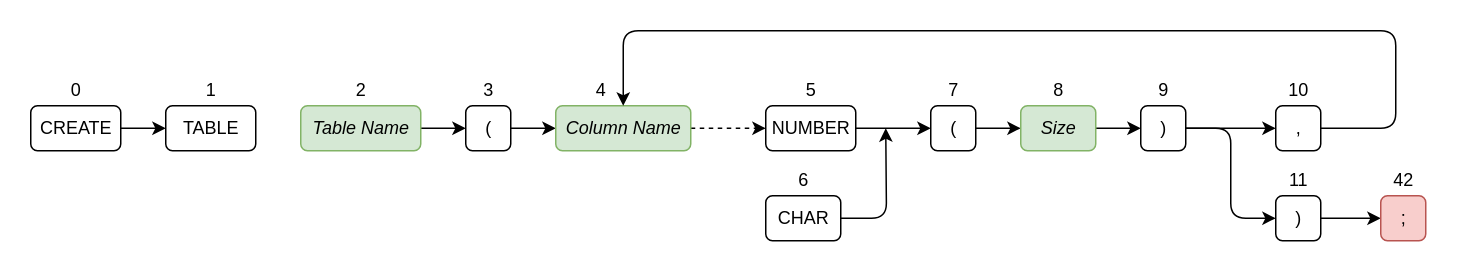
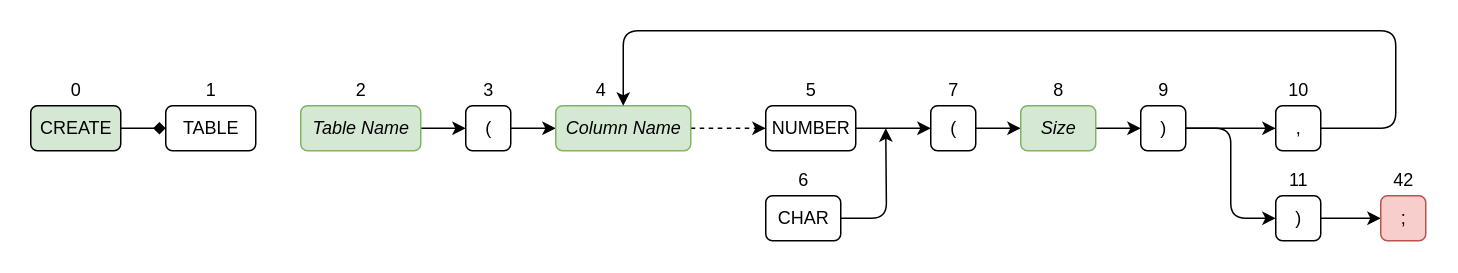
(76, 128) -> (76, 128)
(154, 128) -> (153, 128)
